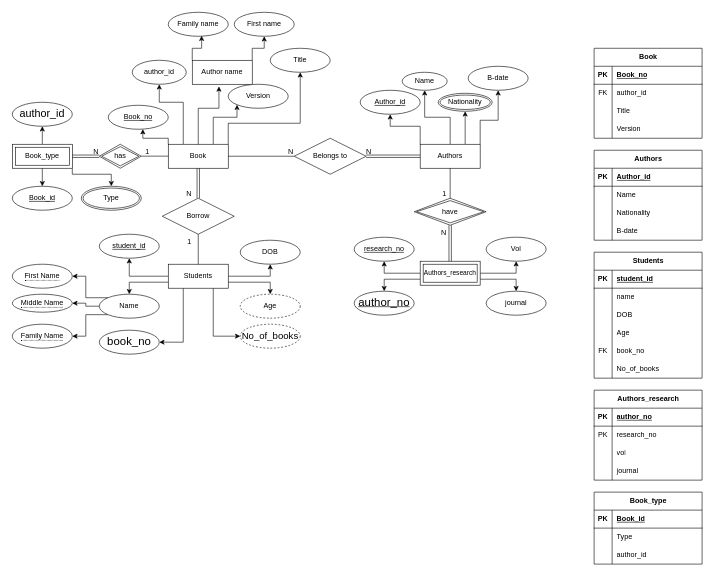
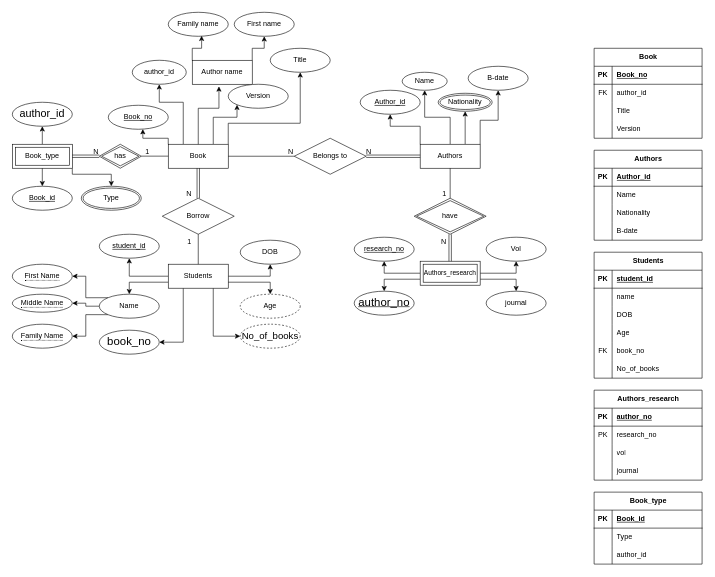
(450, 212) -> (450, 216)
